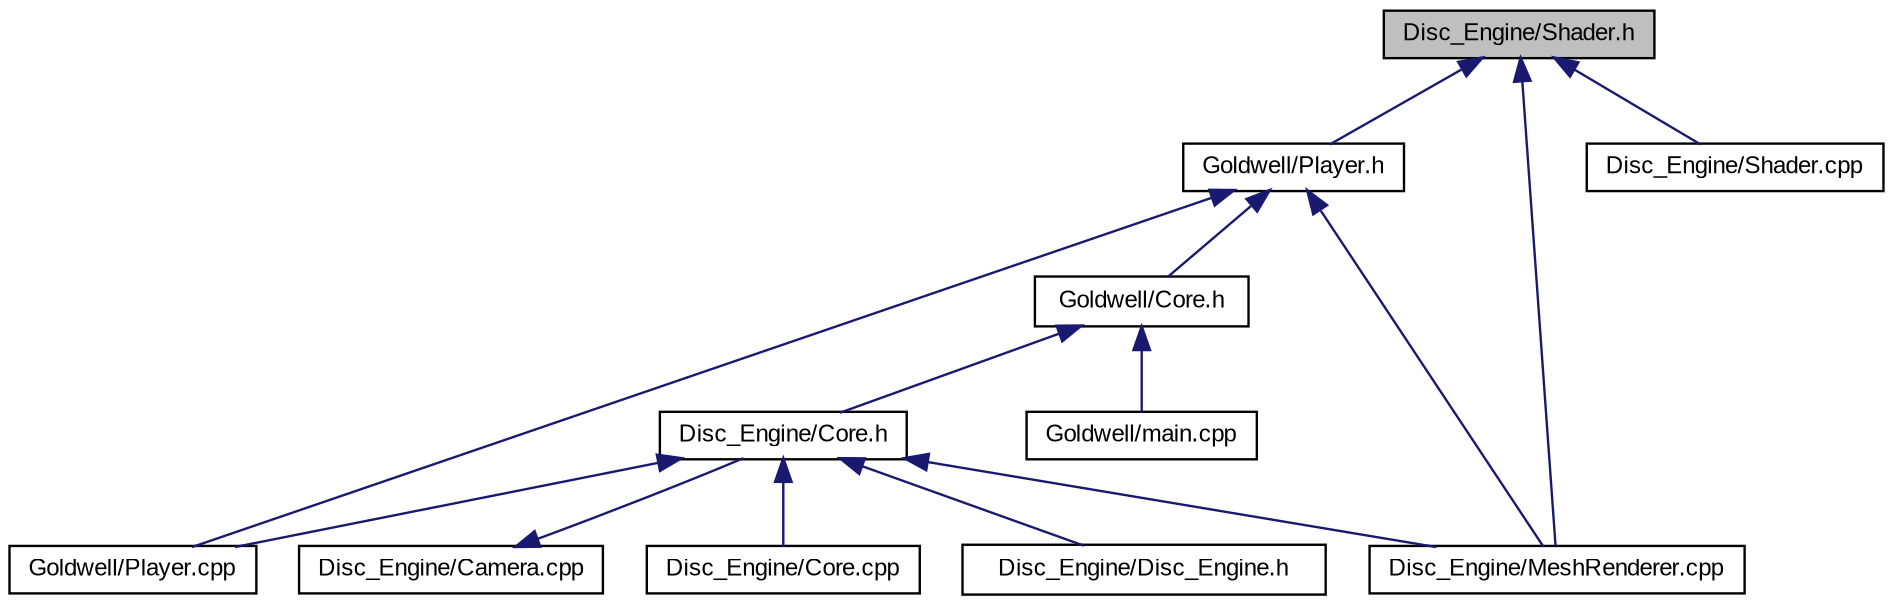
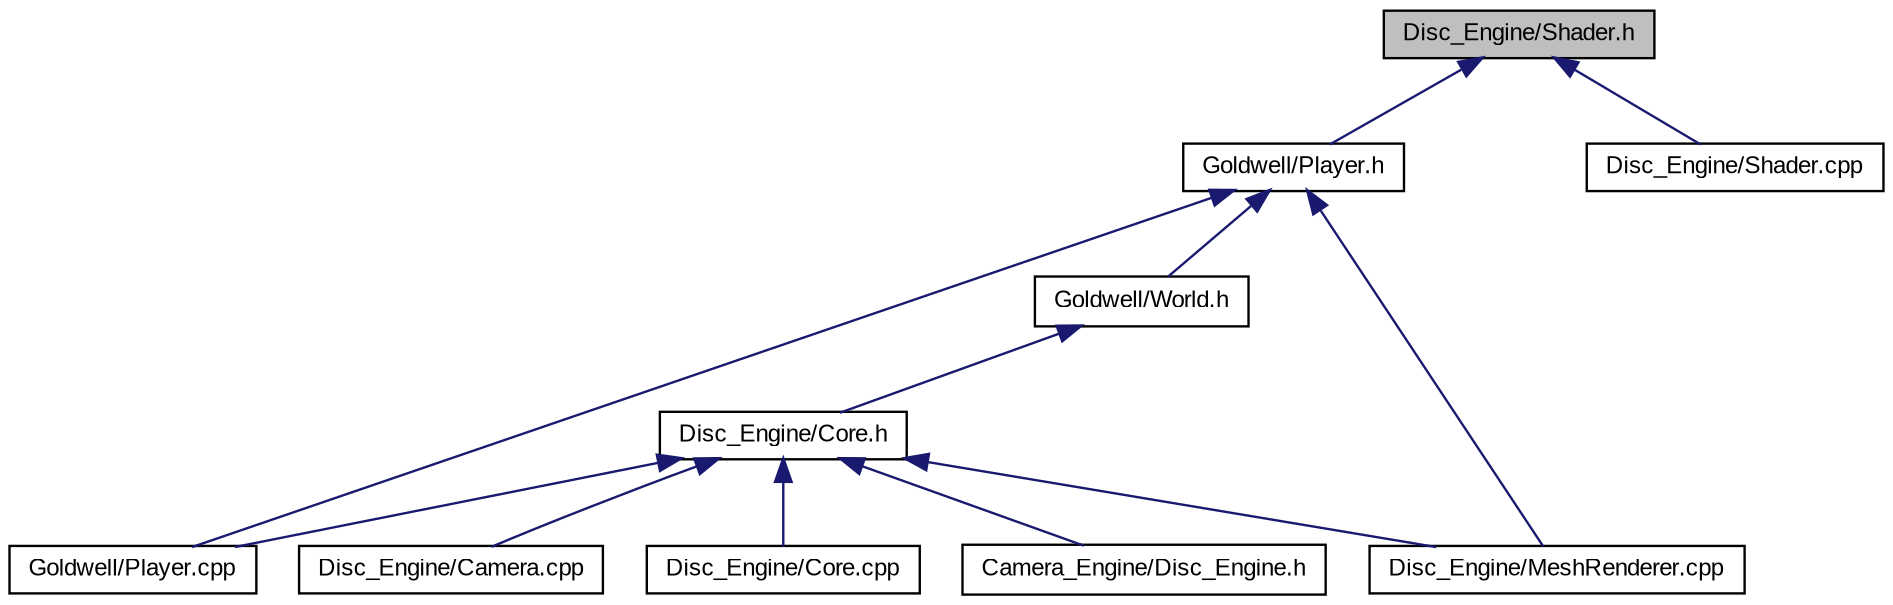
(1142, 301) -> (1142, 301)
(1539, 314) -> none
(1142, 436) -> none
(641, 500) -> (594, 505)
(1144, 570) -> (1144, 570)
